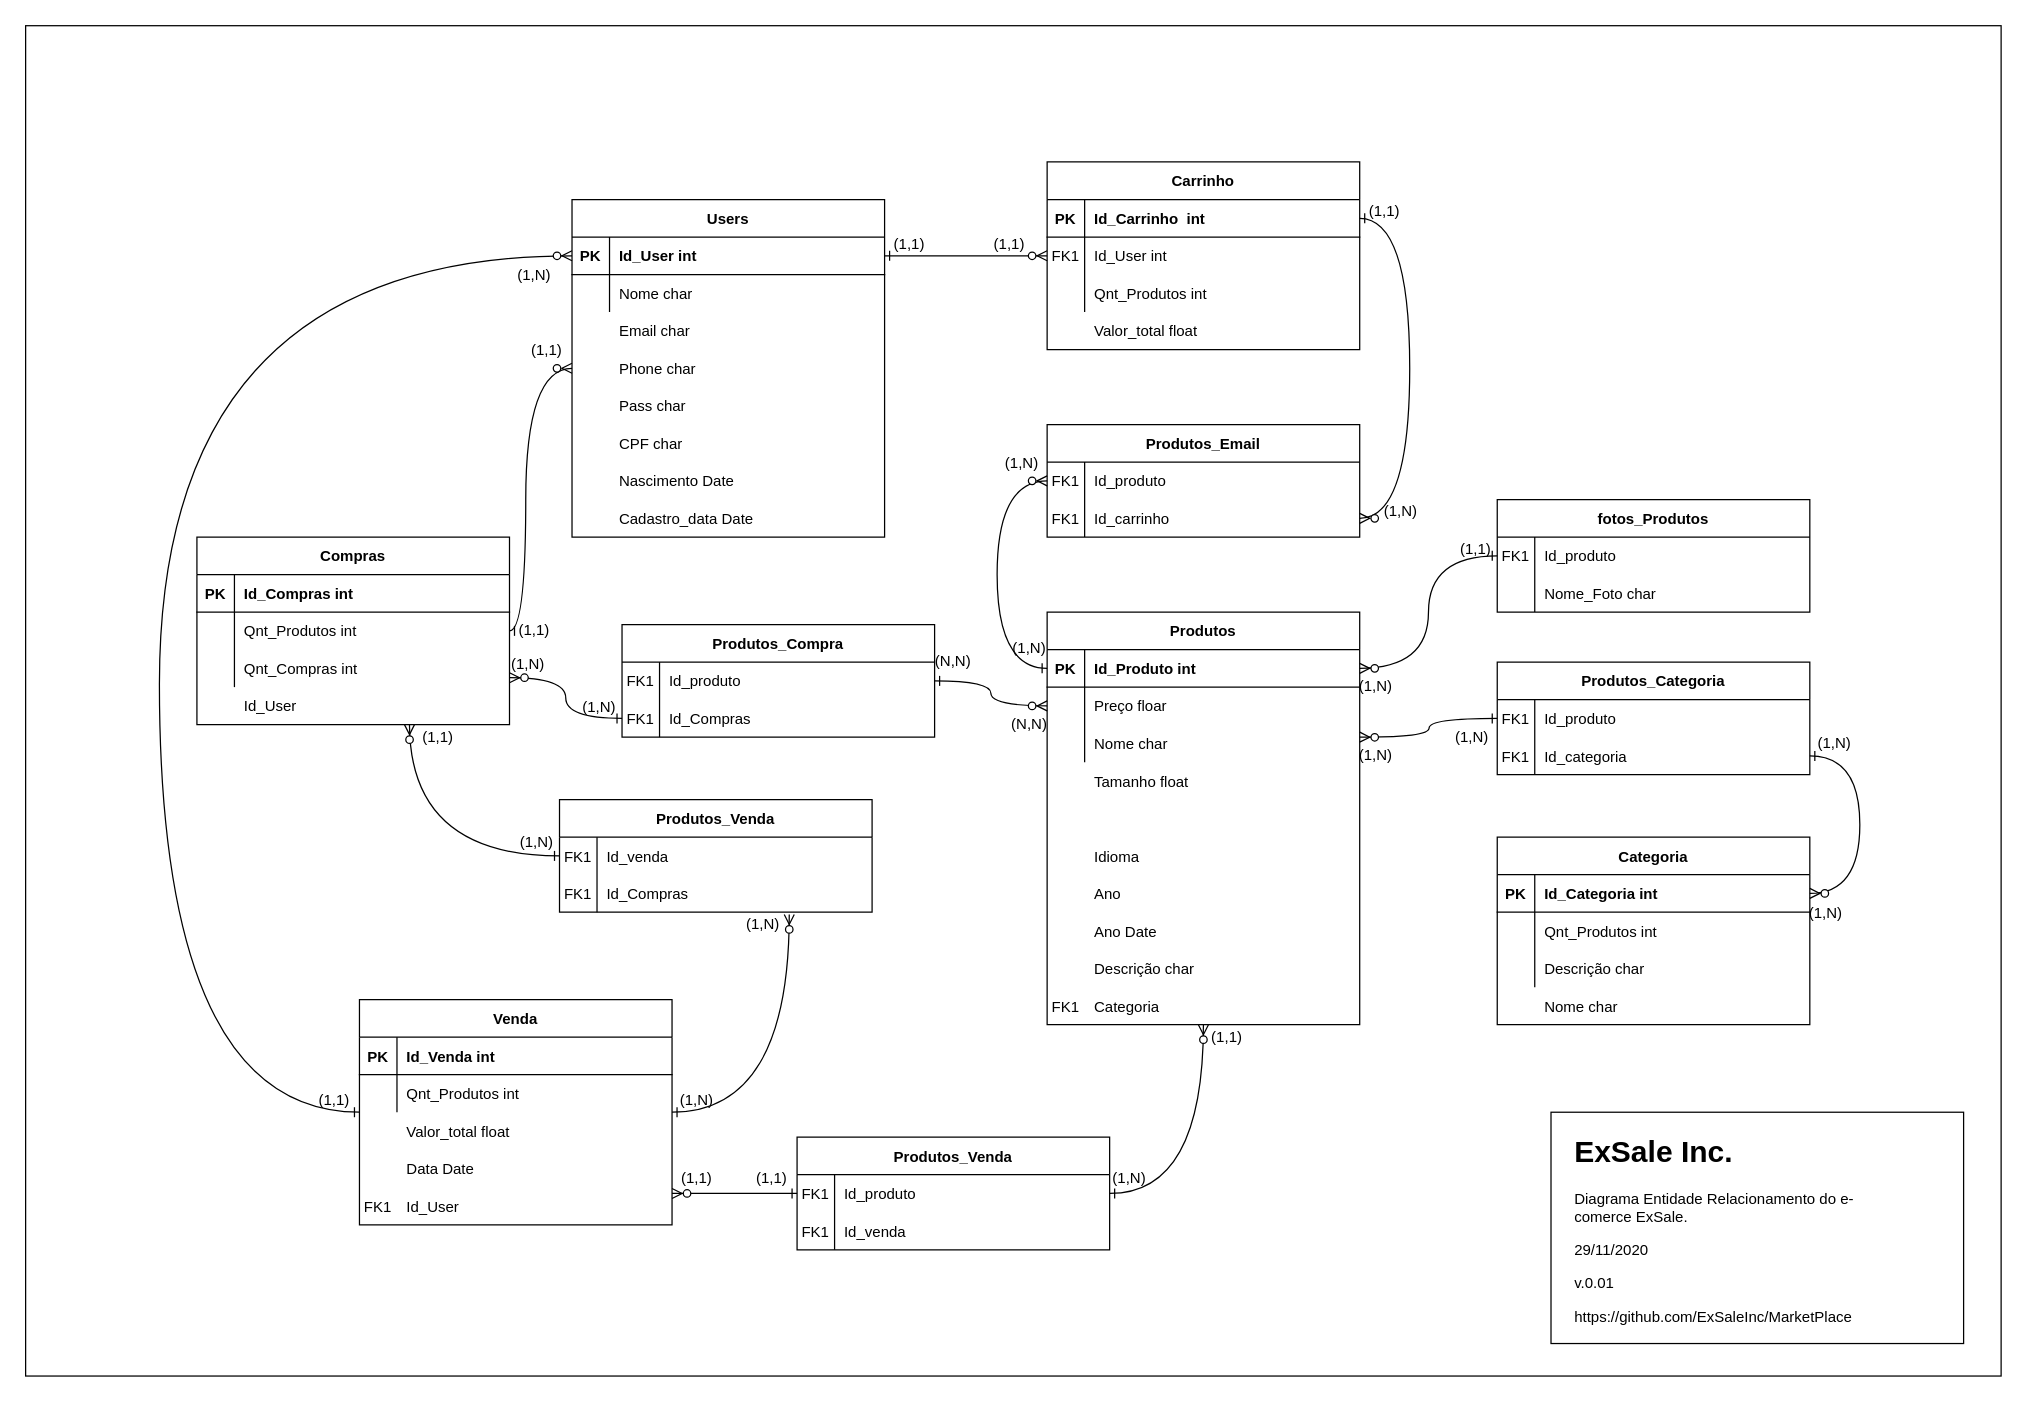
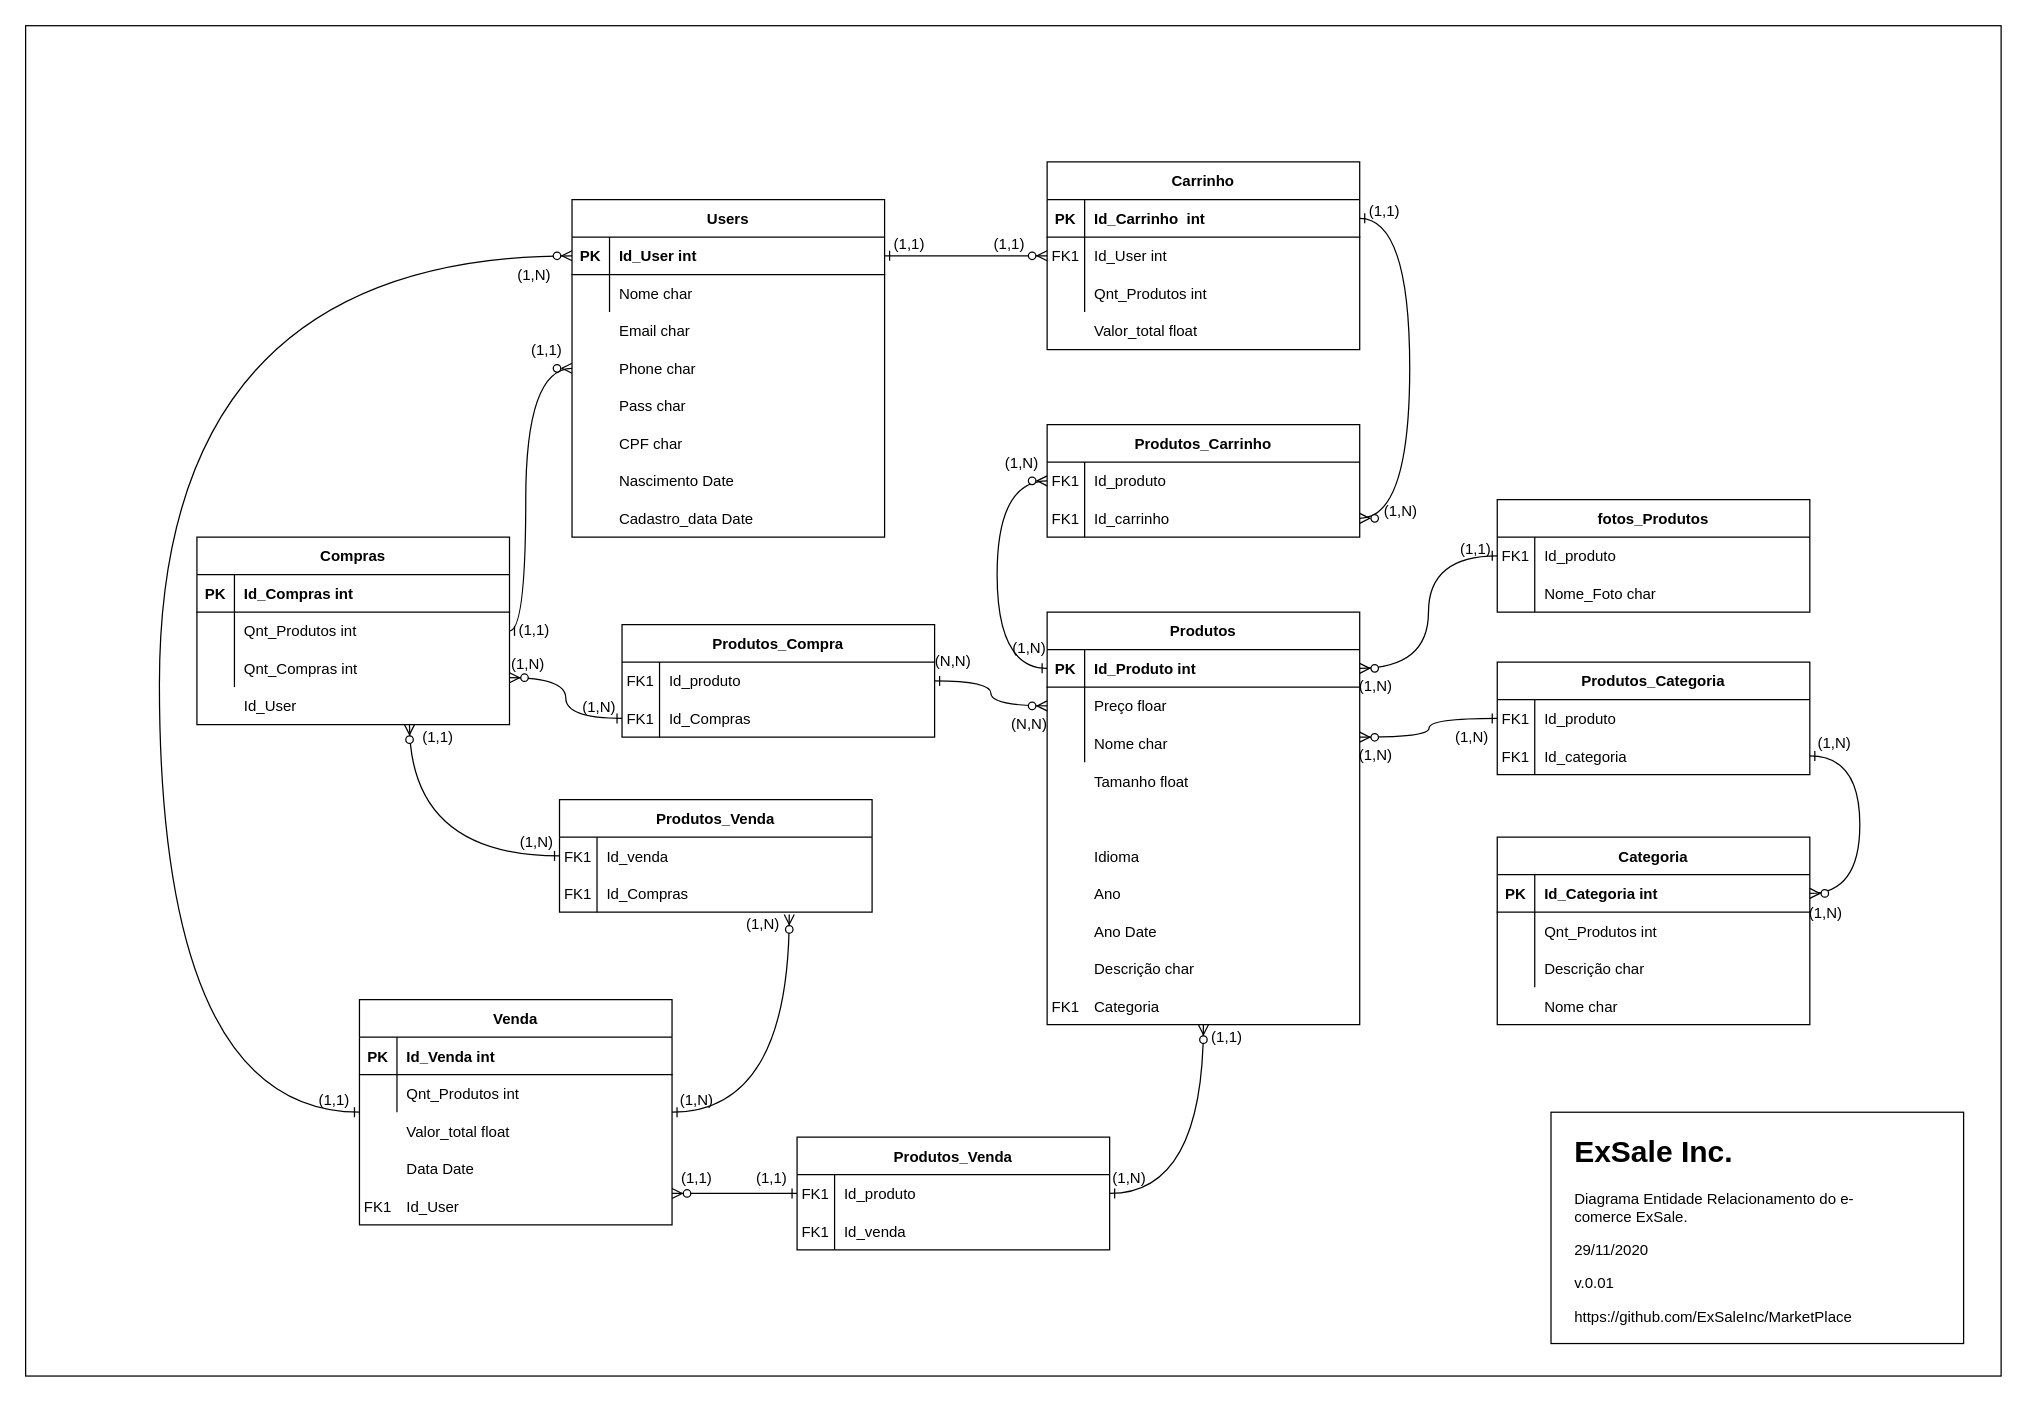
(1203, 444) -> (1203, 444)
